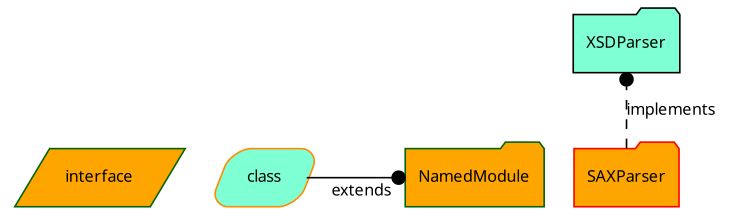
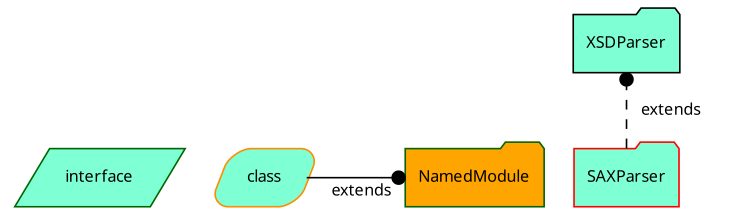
(671, 111) -> (671, 111)
(100, 178) -> (100, 178)
(627, 178) -> (627, 178)
